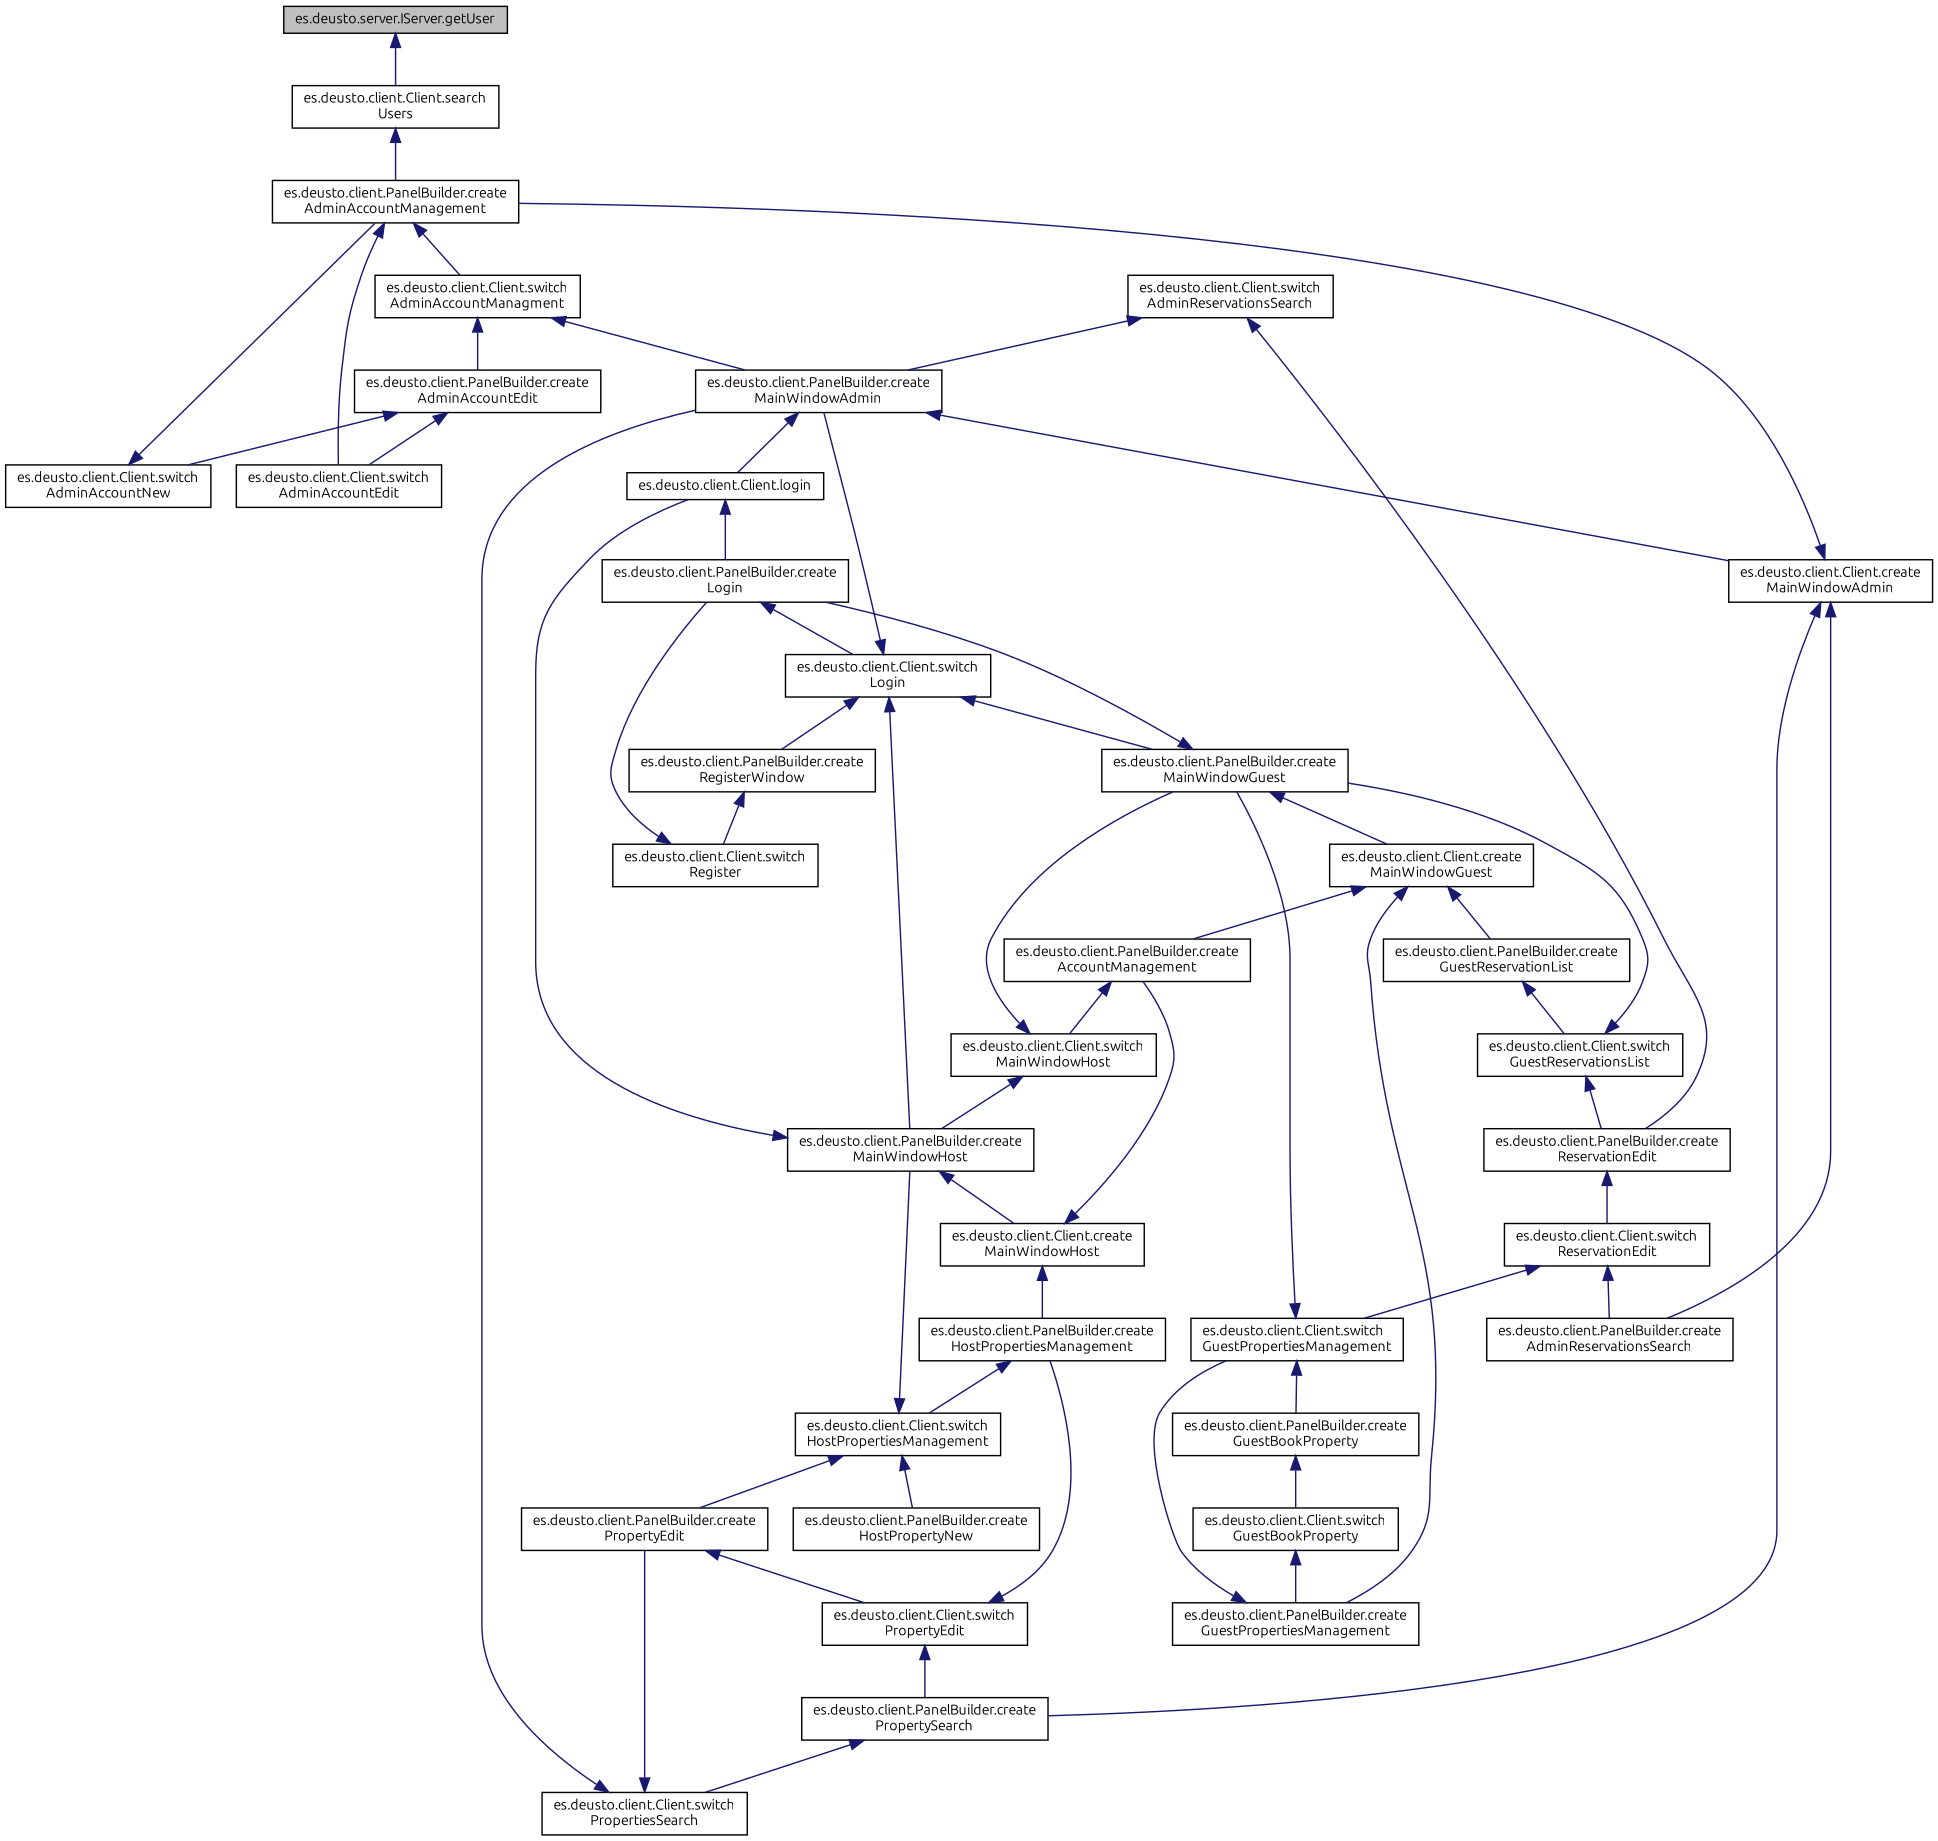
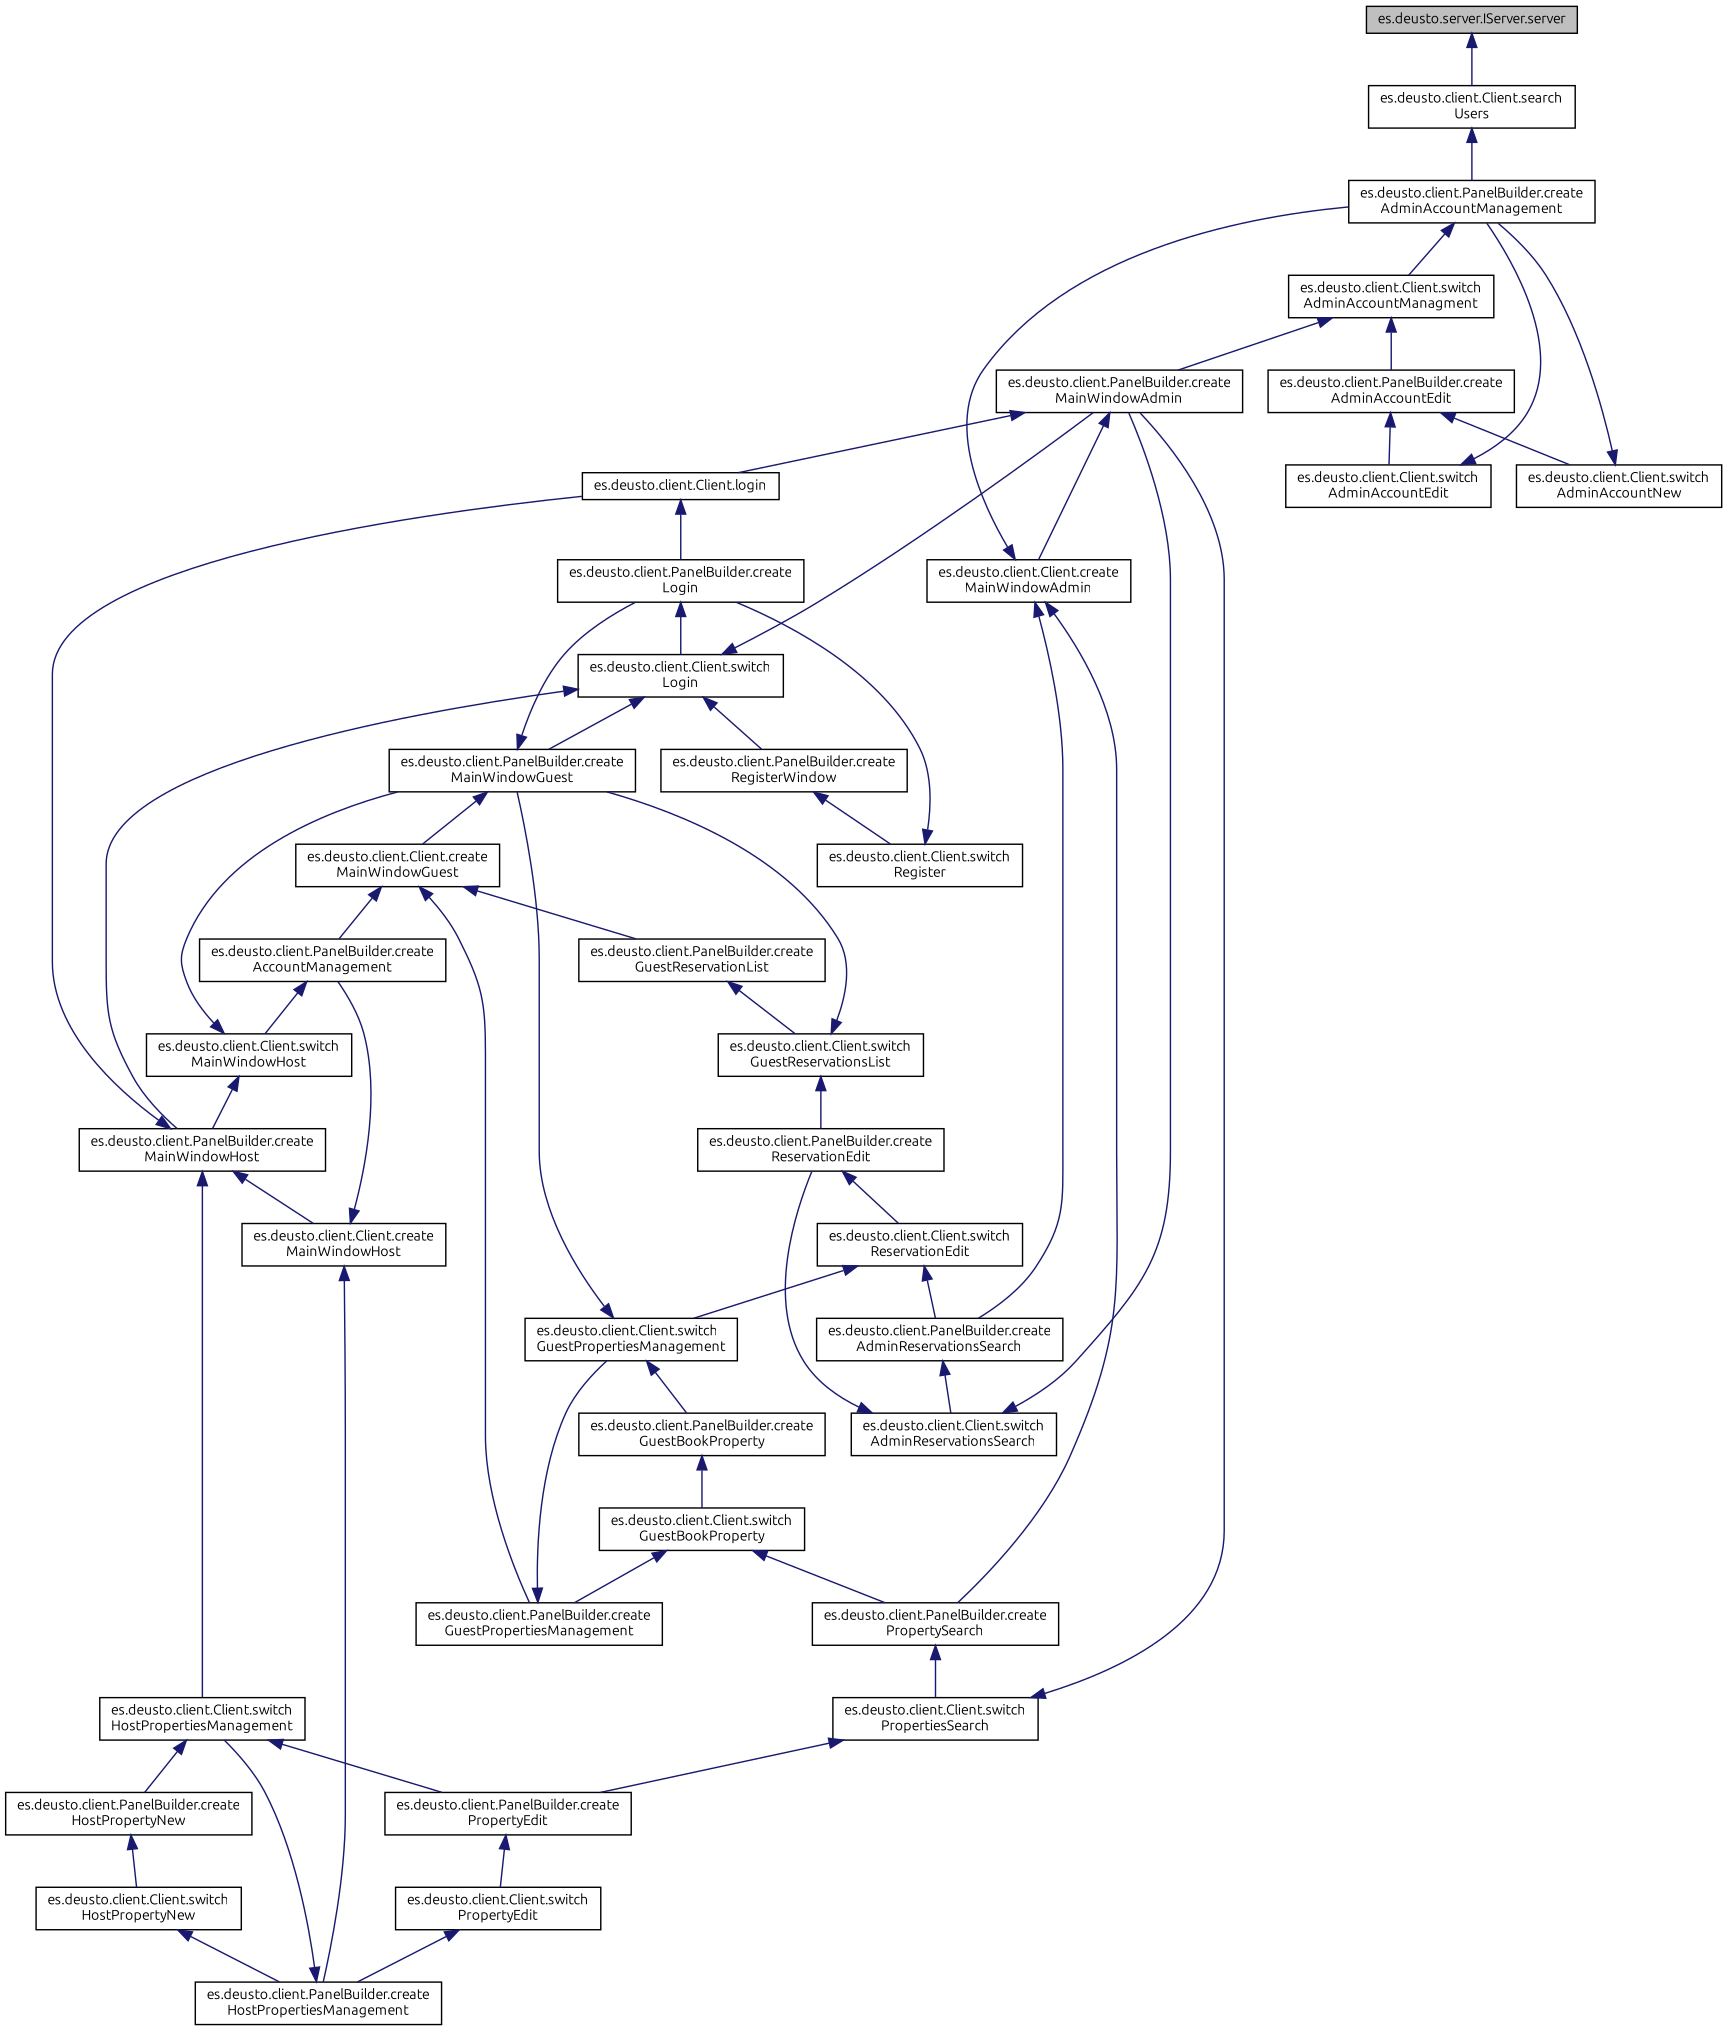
(396, 20) -> (1472, 20)
(344, 348) -> (1539, 349)
(905, 1285) -> (202, 1442)
none -> (948, 1394)
(925, 1679) -> (825, 1579)
none -> (139, 1909)
